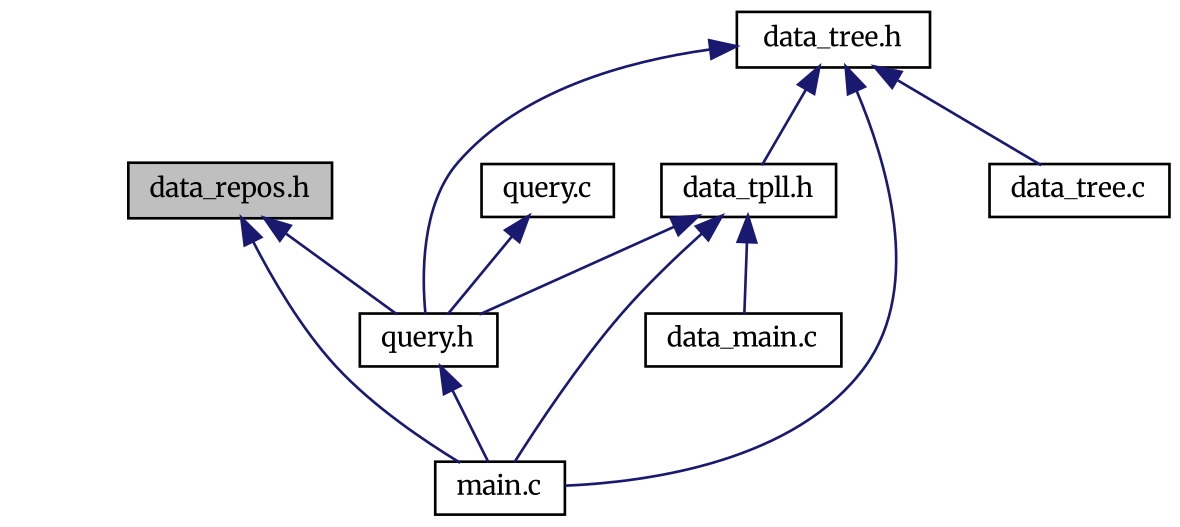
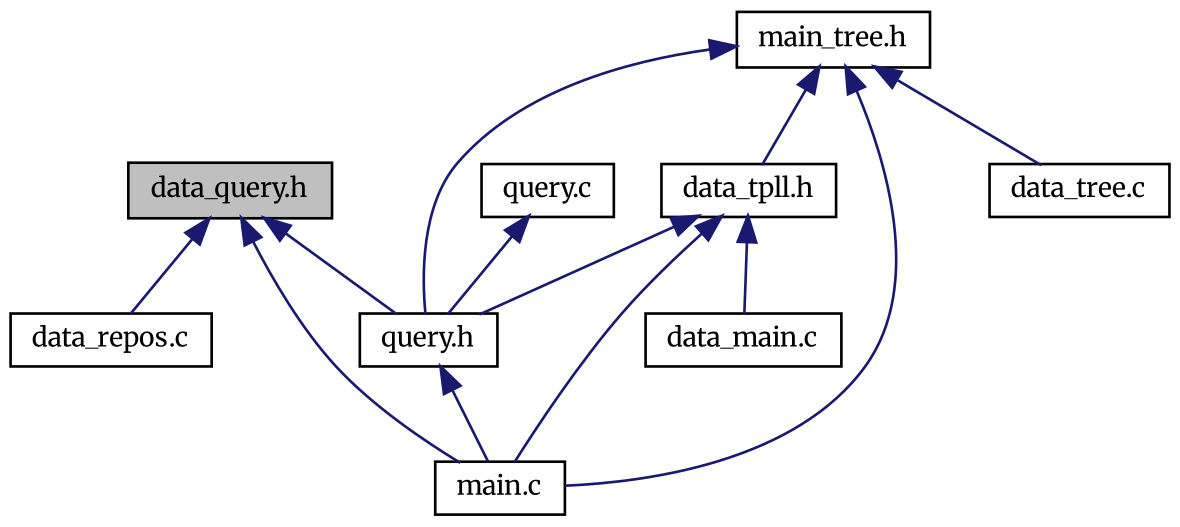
(833, 40) -> (833, 40)
(230, 190) -> (230, 190)
none -> (111, 340)
